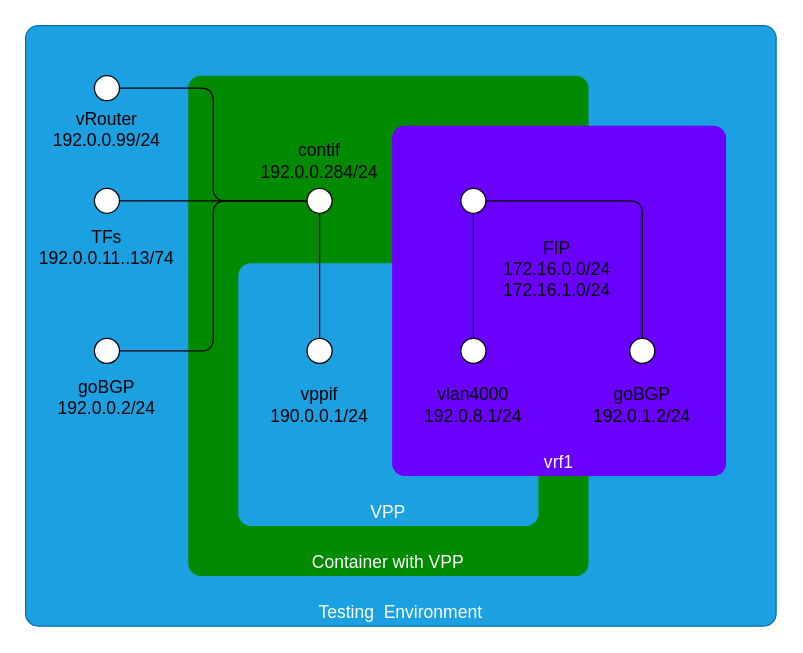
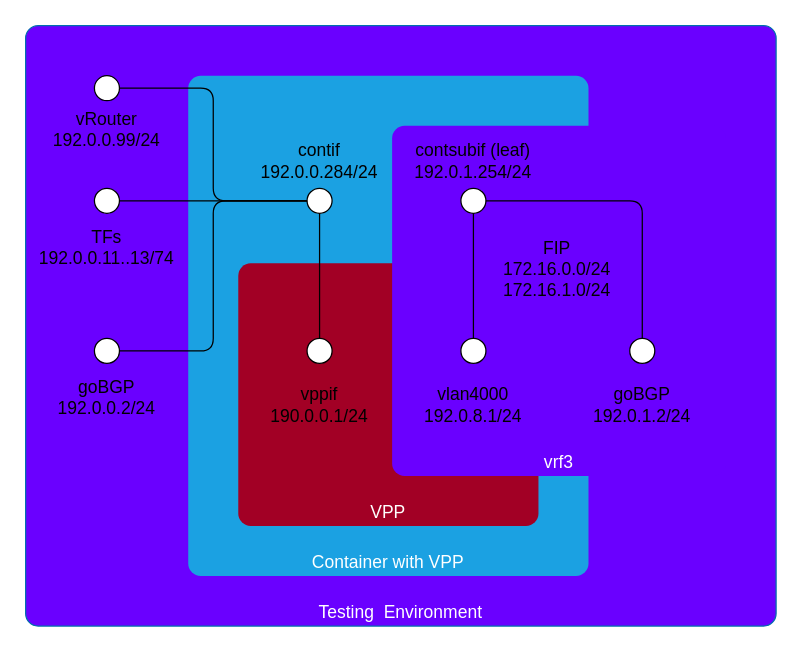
none -> (473, 160)
(388, 394) -> (388, 394)
(559, 461) -> (559, 461)
(388, 561) -> (388, 561)
(401, 611) -> (401, 611)
